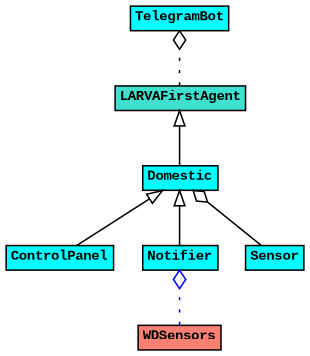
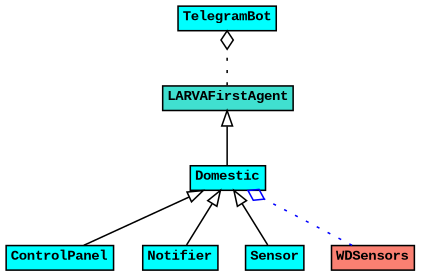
(234, 224) -> (255, 224)
(180, 307) -> (308, 222)
